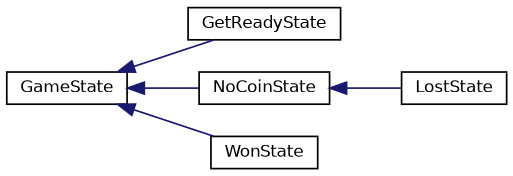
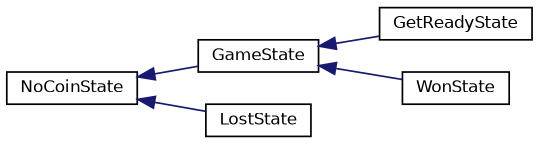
(172, 88) -> (176, 70)
